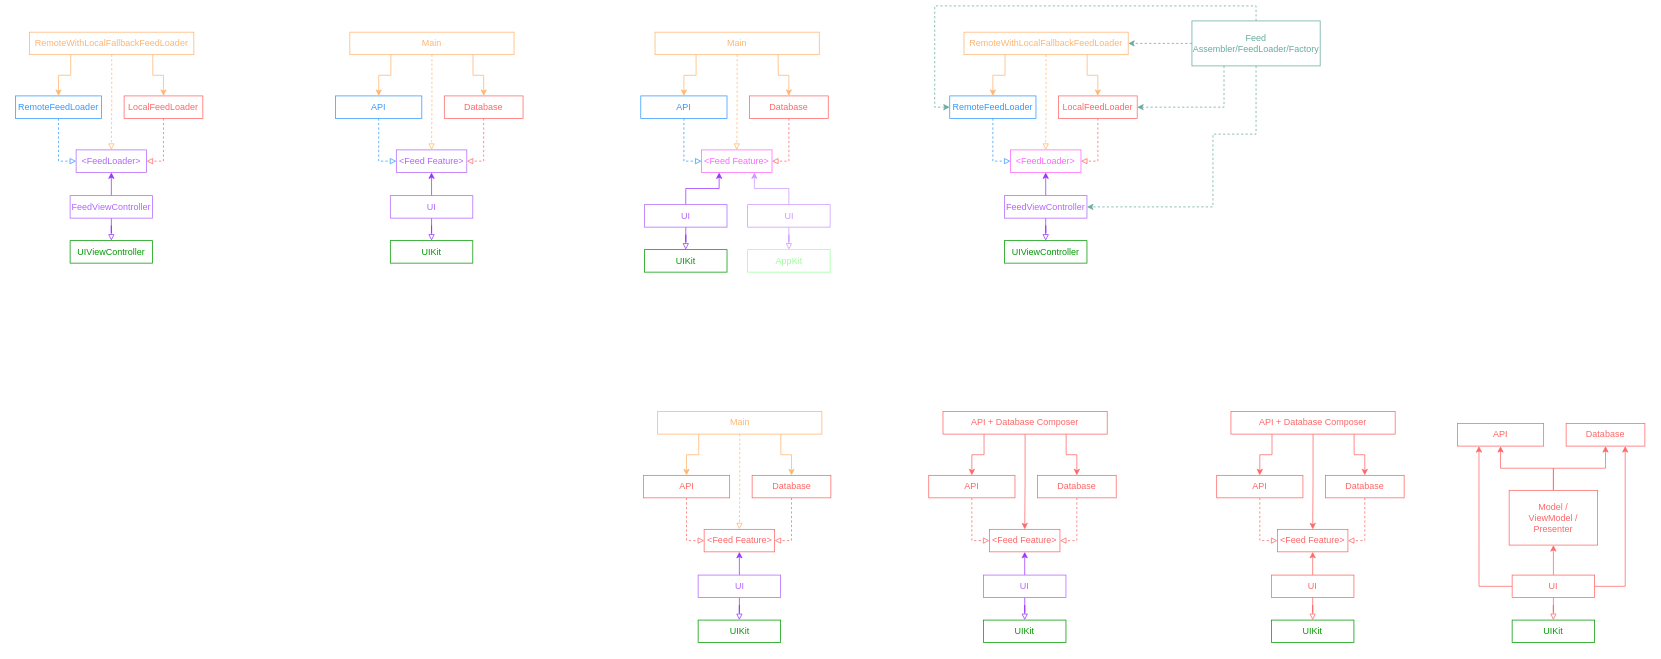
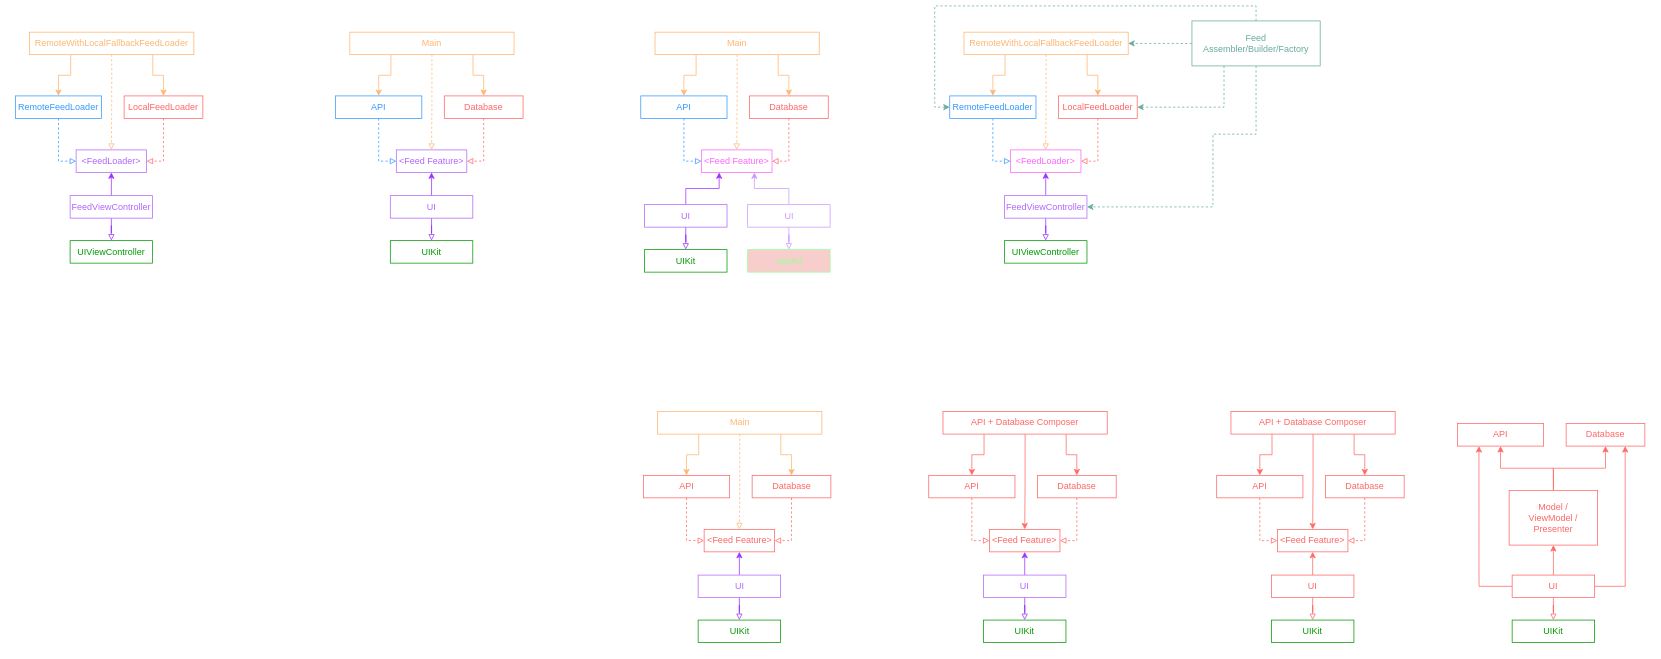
(1256, 43) -> (1256, 43)
(789, 261) -> (789, 261)
